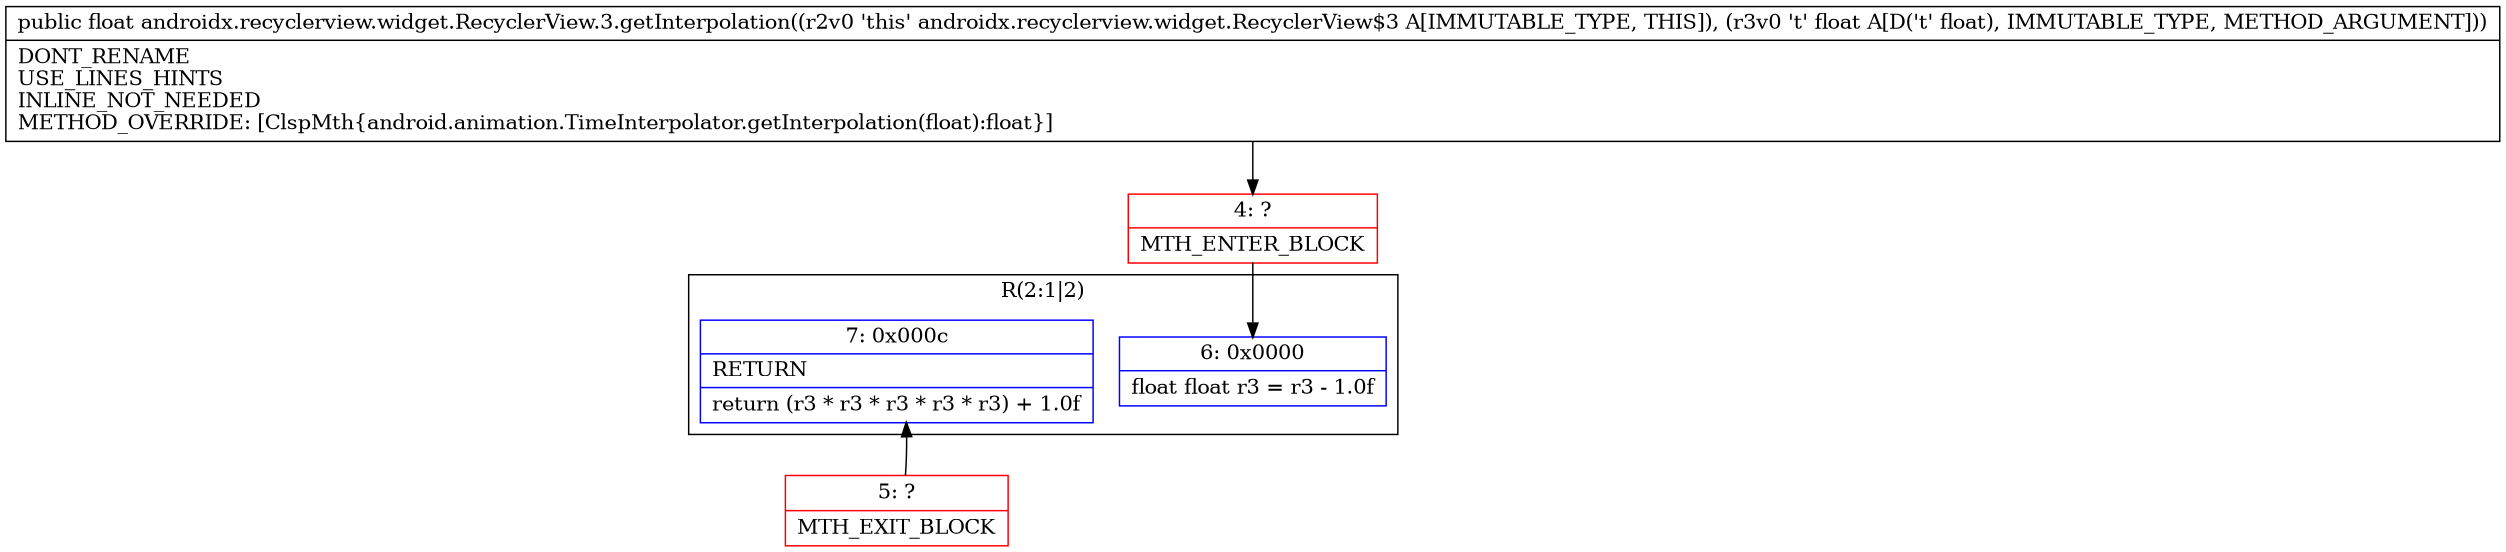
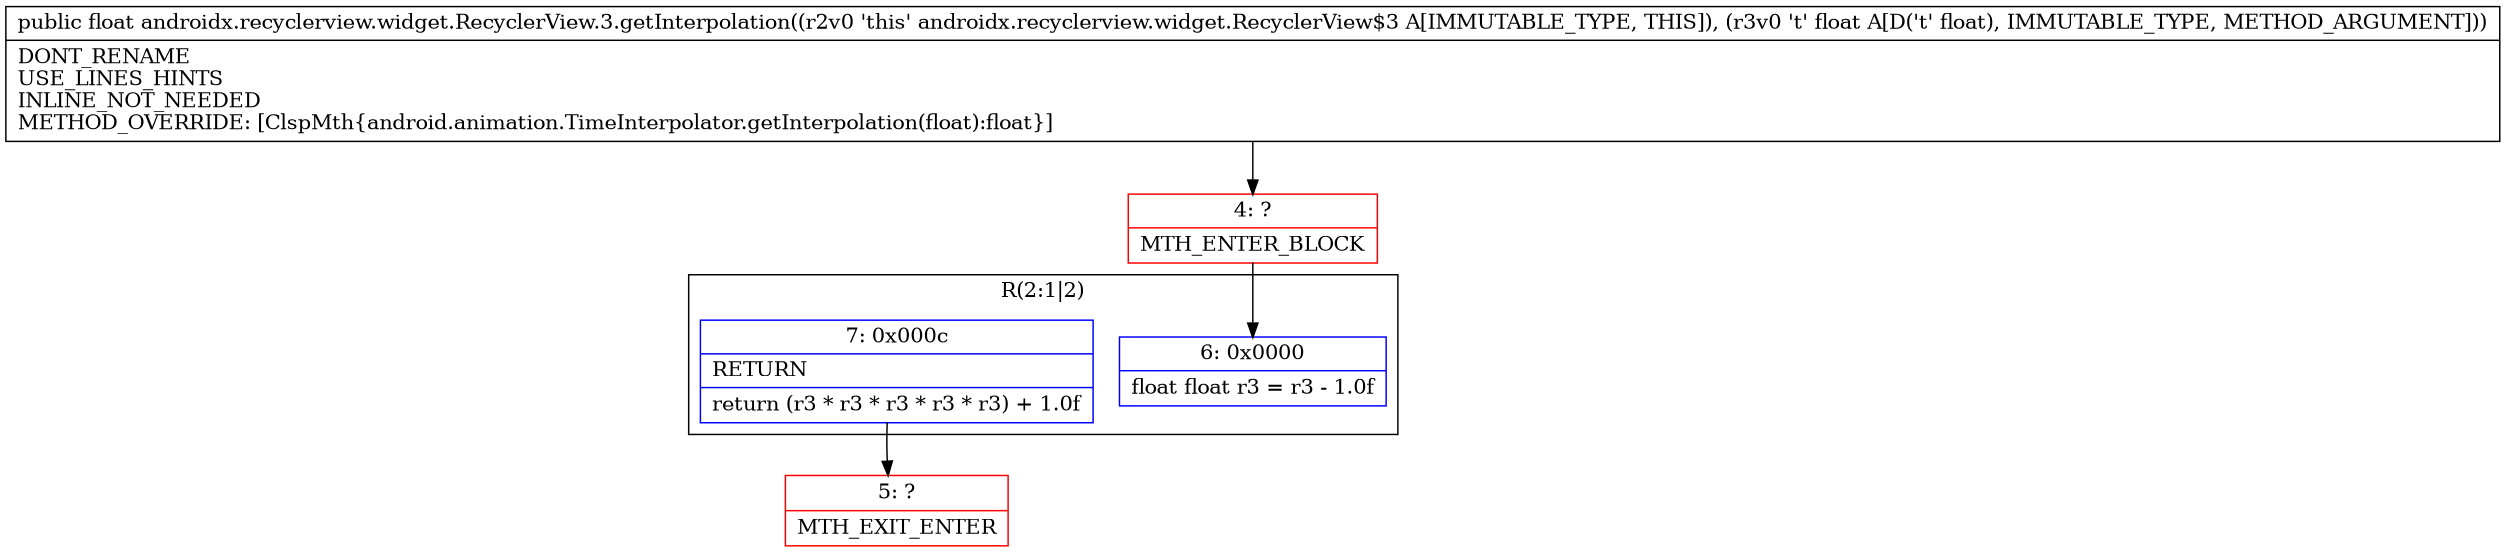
(906, 456) -> (887, 444)
(897, 528) -> (897, 528)
